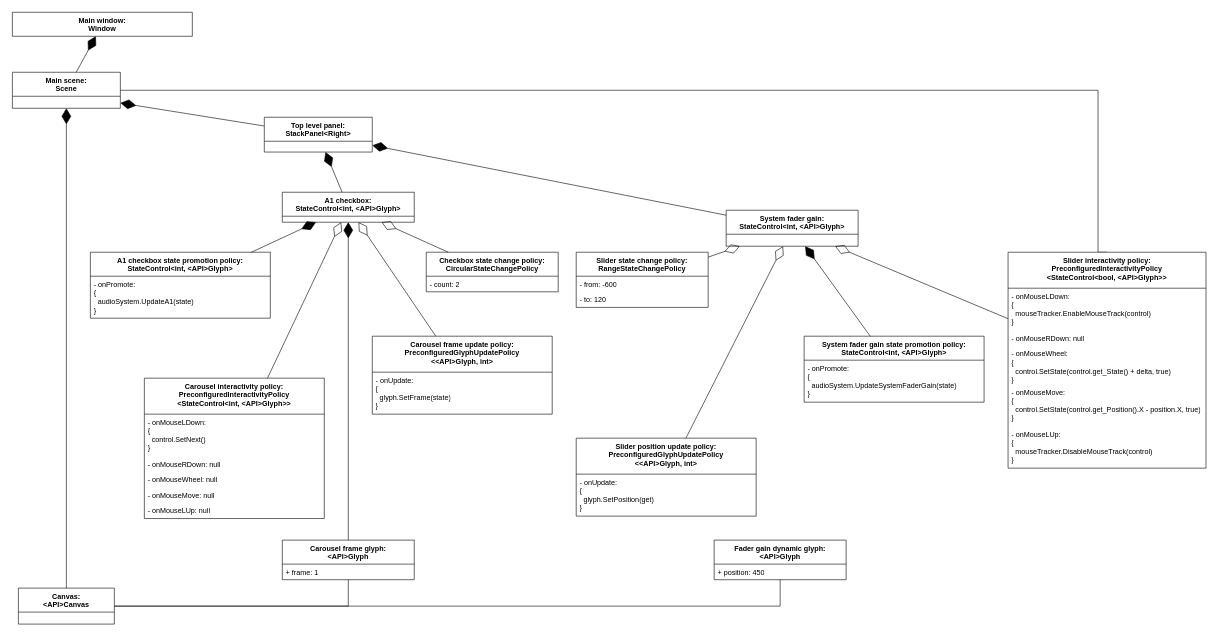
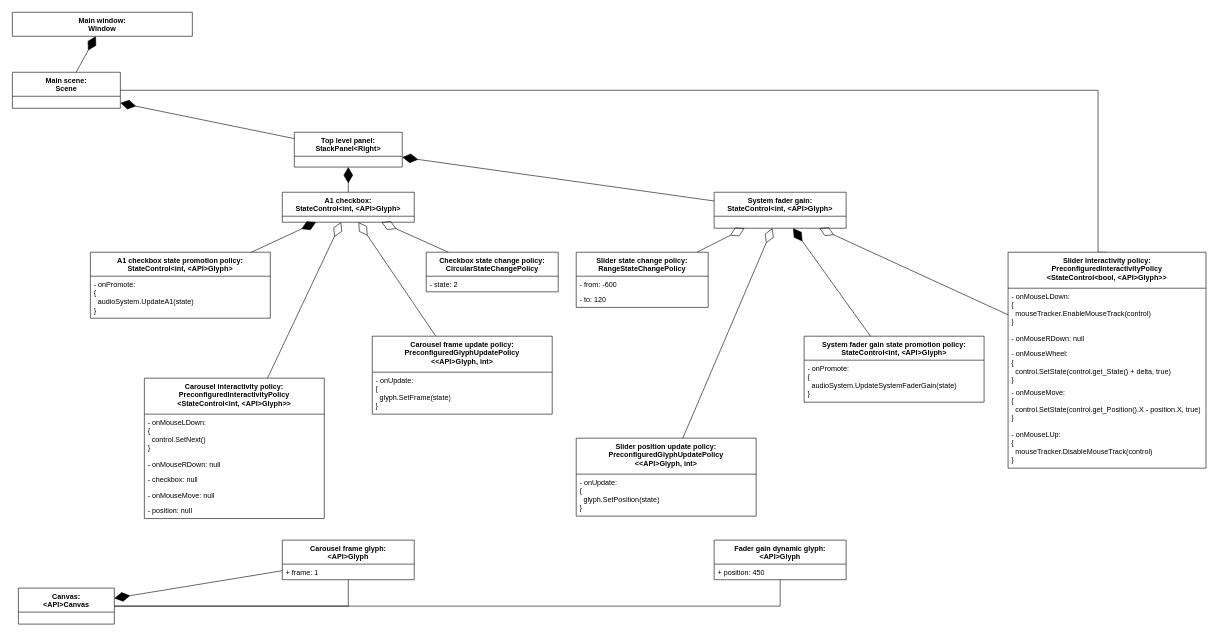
(318, 135) -> (348, 150)
(792, 228) -> (780, 210)
(348, 239) -> (205, 584)
(447, 285) -> (447, 285)
(66, 356) -> none
(183, 480) -> (175, 480)
(621, 496) -> (625, 496)
(180, 512) -> (174, 512)
